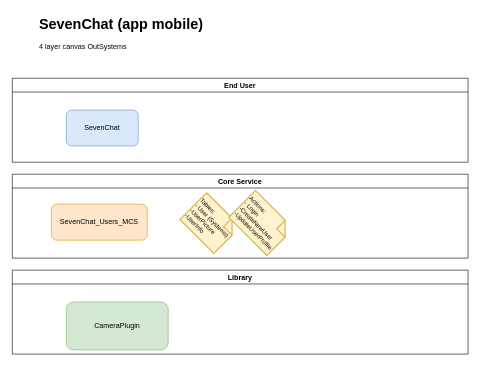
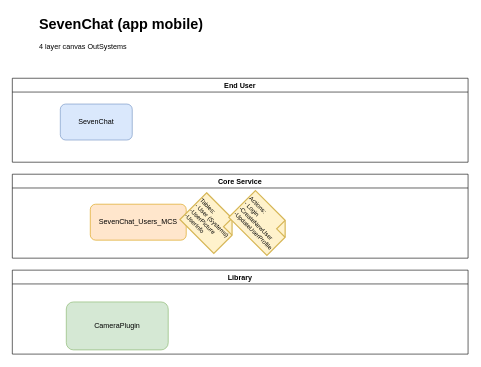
(102, 128) -> (96, 122)
(99, 222) -> (138, 222)
